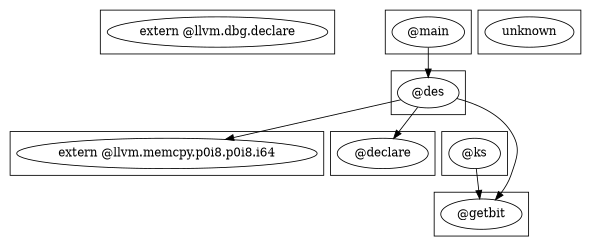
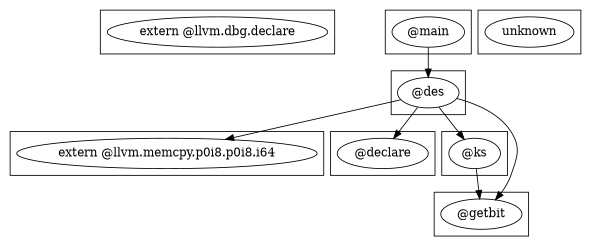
none -> (449, 120)
